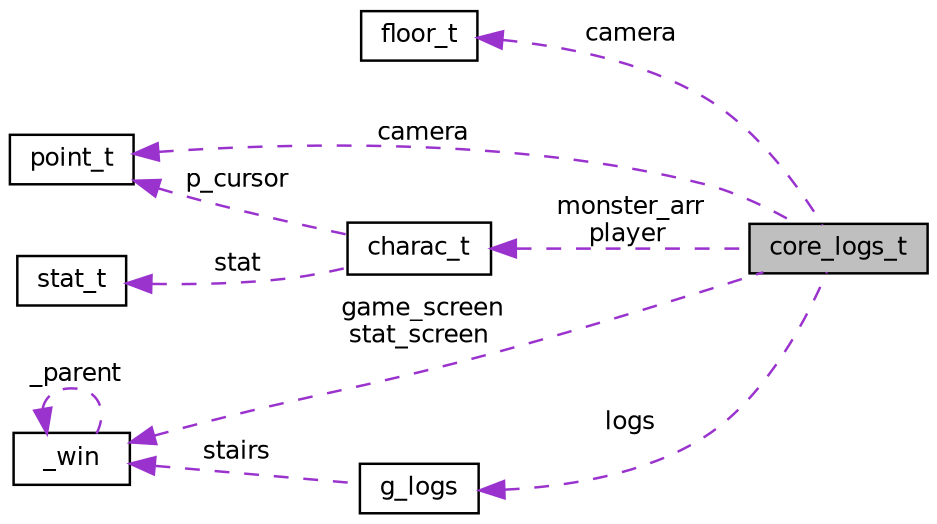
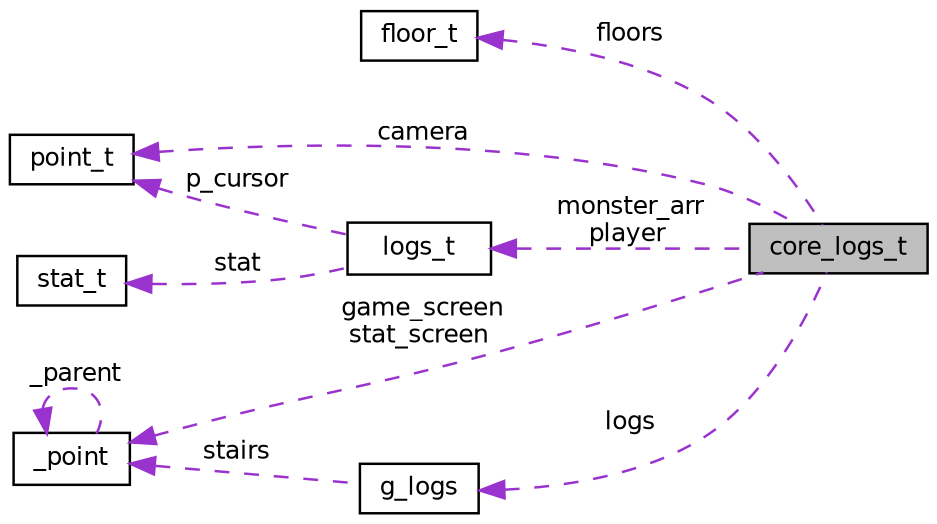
(627, 35) -> (627, 35)
(419, 249) -> (419, 249)
(72, 459) -> (72, 459)
